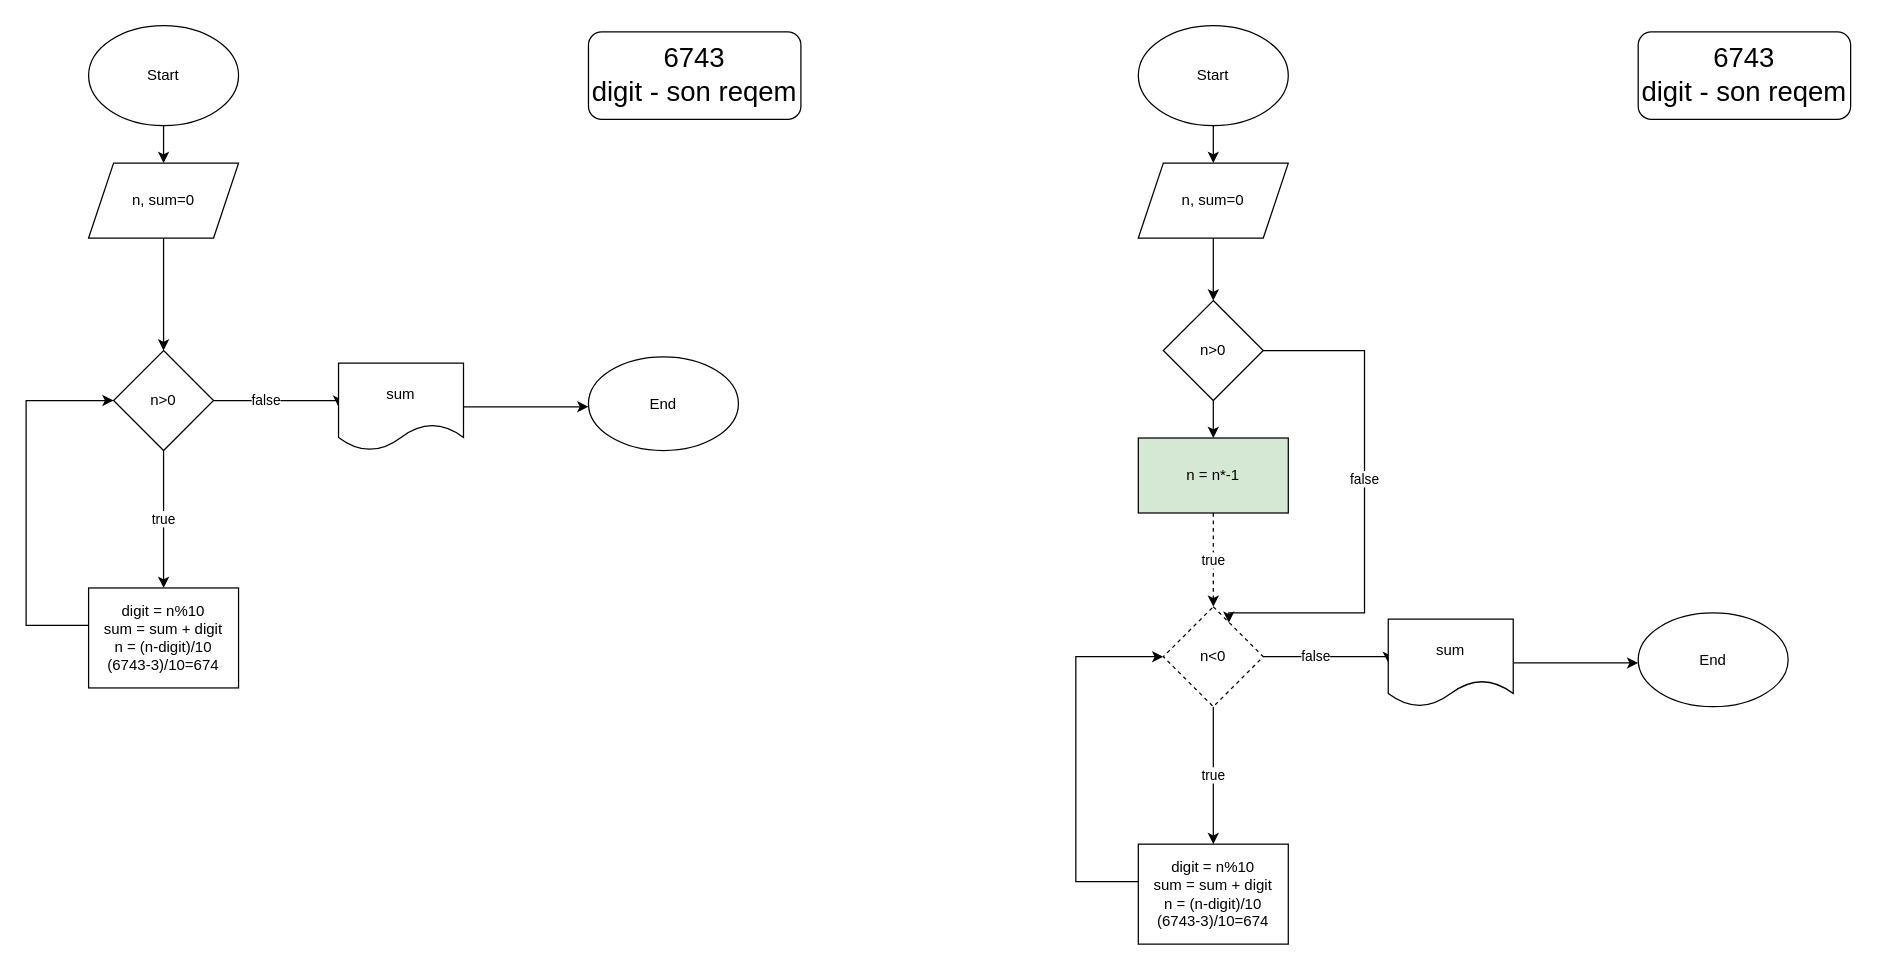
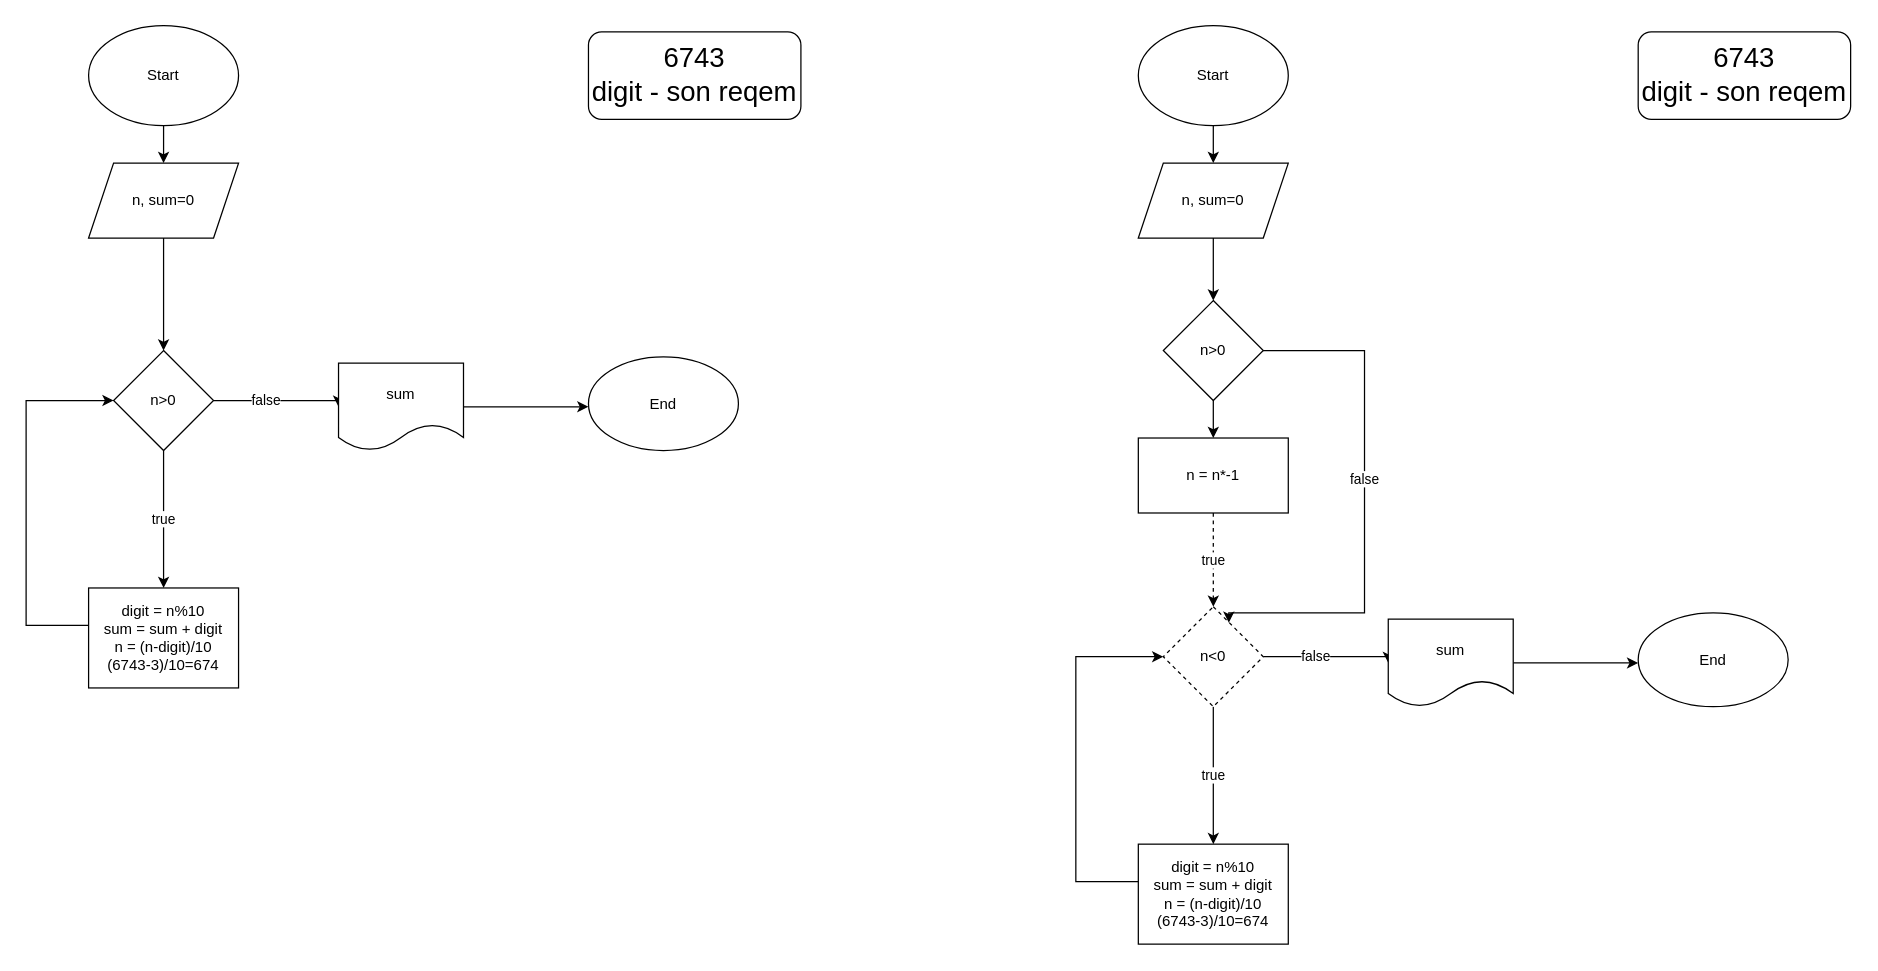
(1213, 476) -> (1213, 476)
